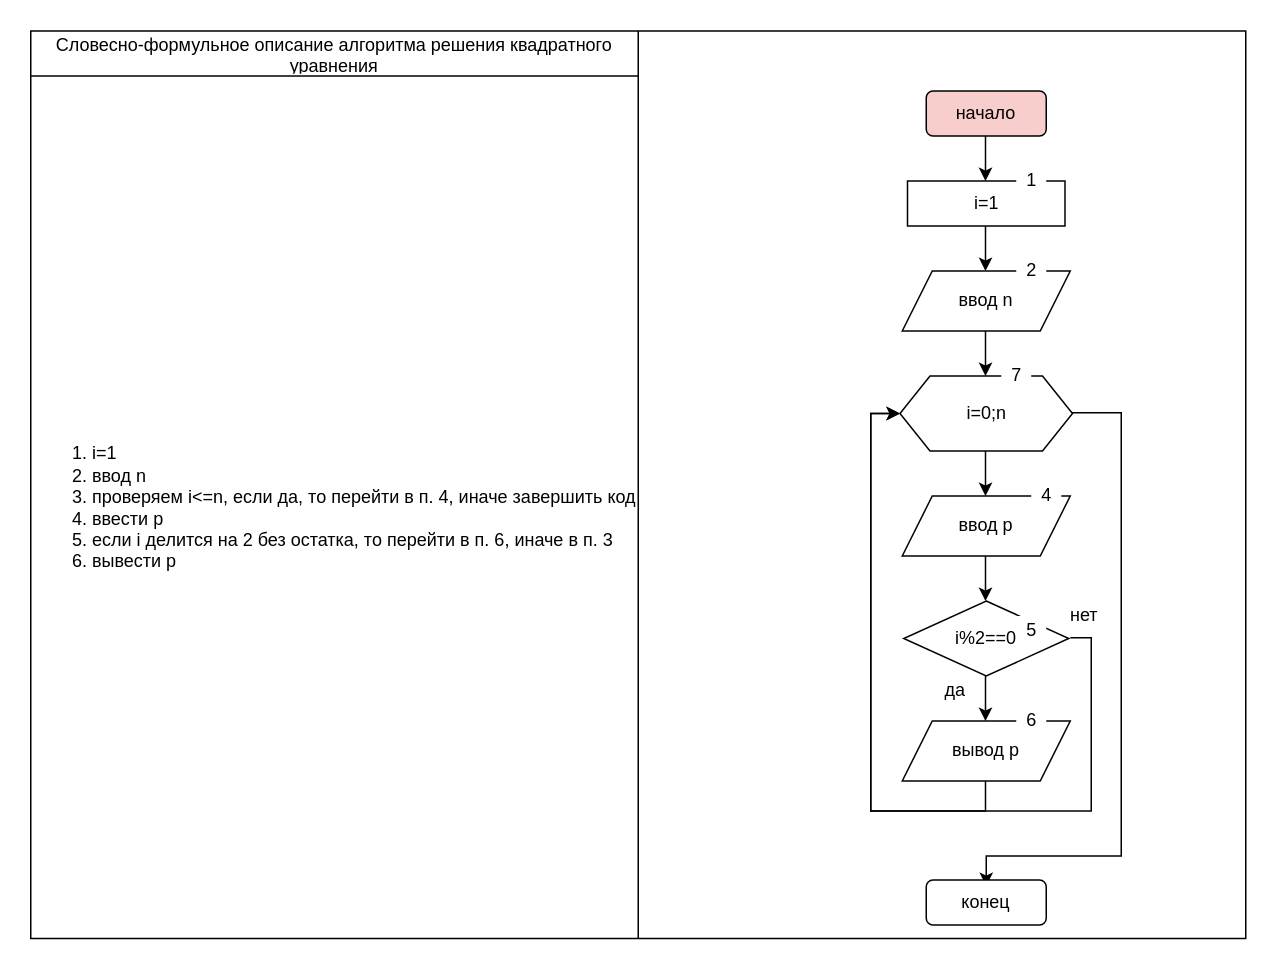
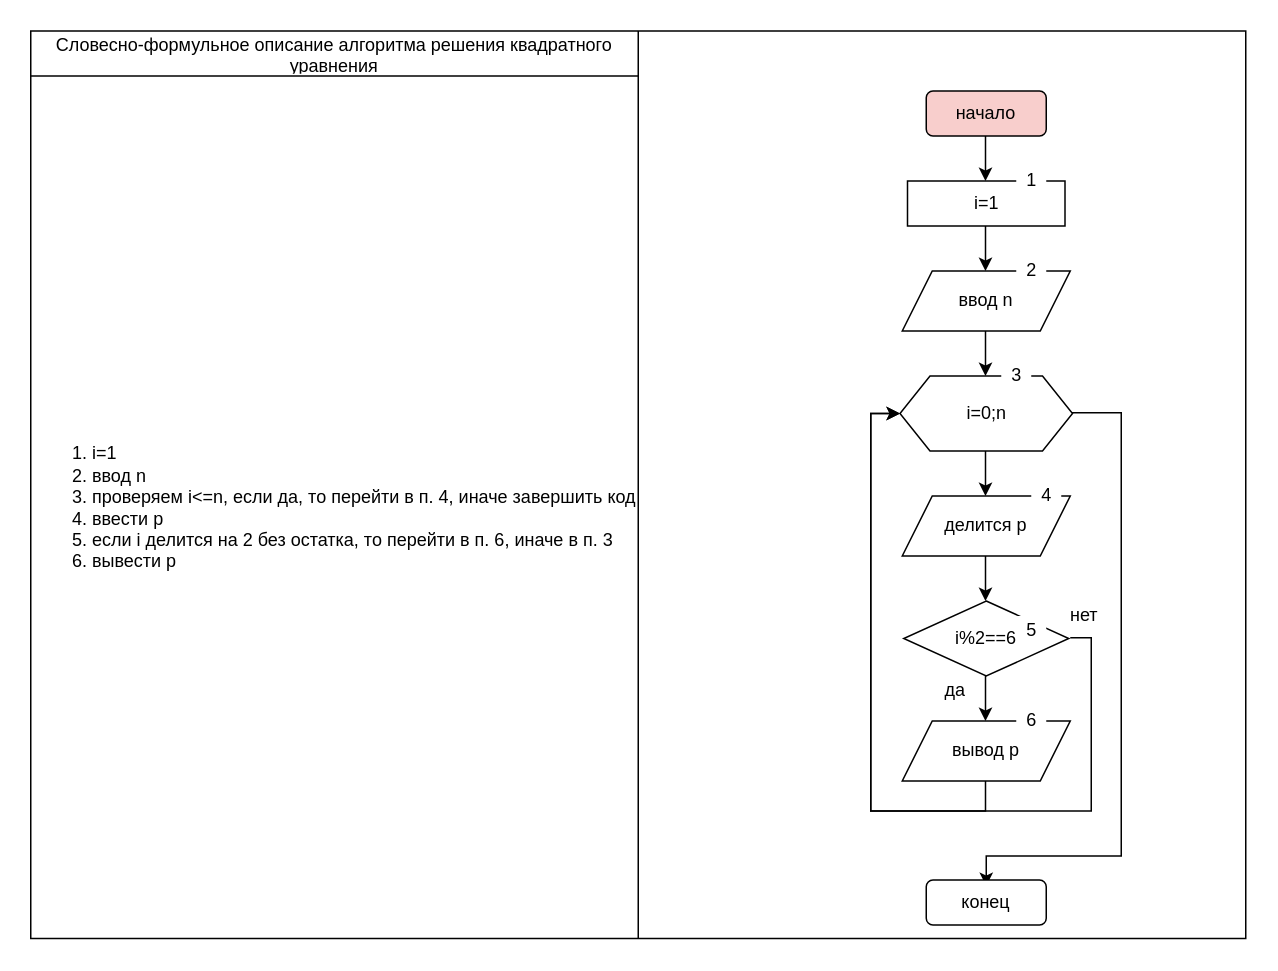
(1017, 376) -> (1017, 376)
(986, 526) -> (986, 526)
(986, 638) -> (986, 638)
